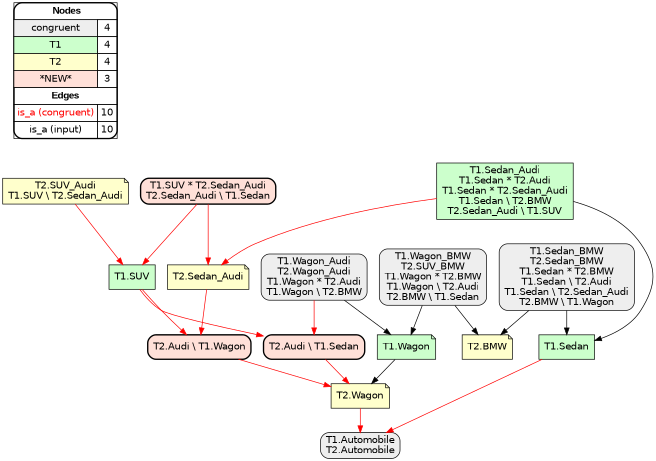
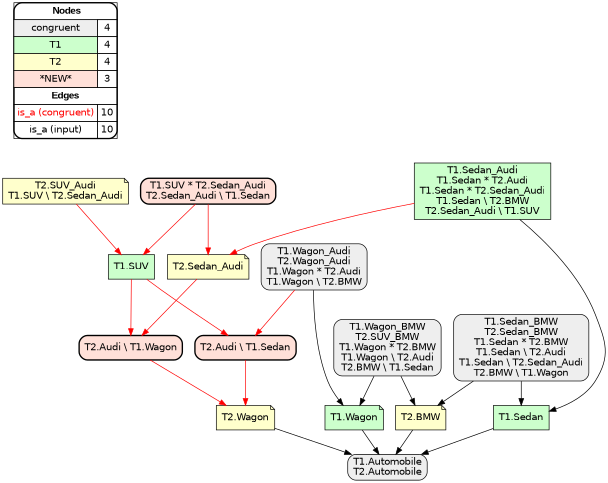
(386, 369) -> (369, 439)
(467, 394) -> (461, 440)
(360, 417) -> (310, 440)
none -> (406, 439)
